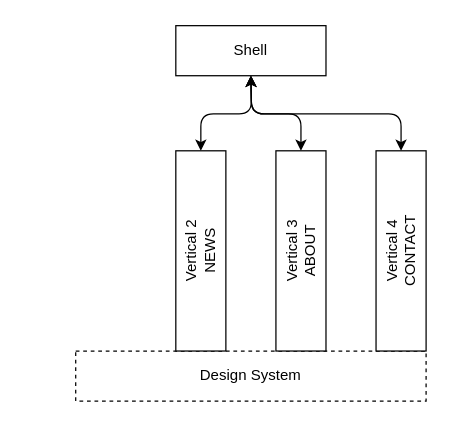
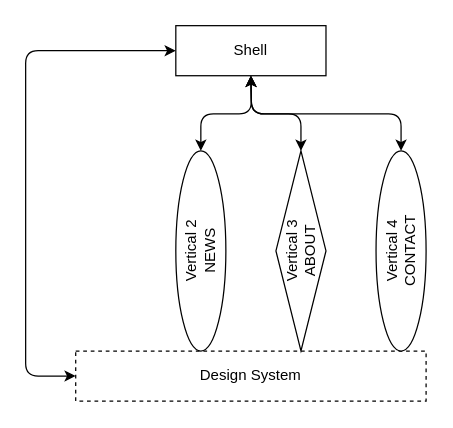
none -> (26, 163)
(201, 251) -> (201, 251)
(301, 251) -> (301, 251)
(401, 251) -> (401, 251)
